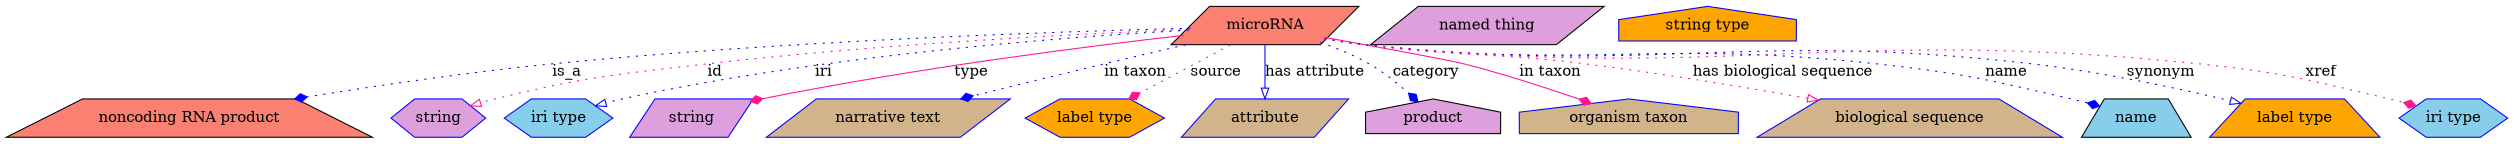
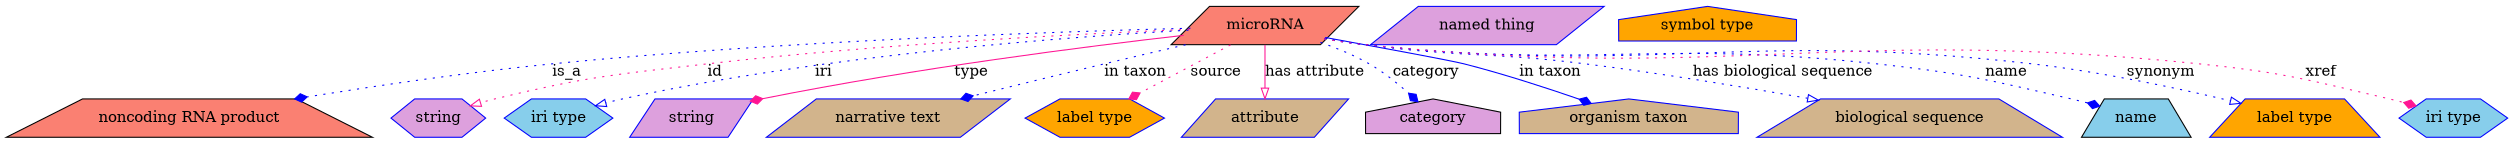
(1487, 26) -> (1487, 26)
(1708, 26) -> (1708, 26)
(1454, 62) -> (1454, 62)
(1591, 65) -> (1591, 65)
(1265, 66) -> (1265, 66)
(1433, 118) -> (1433, 118)
